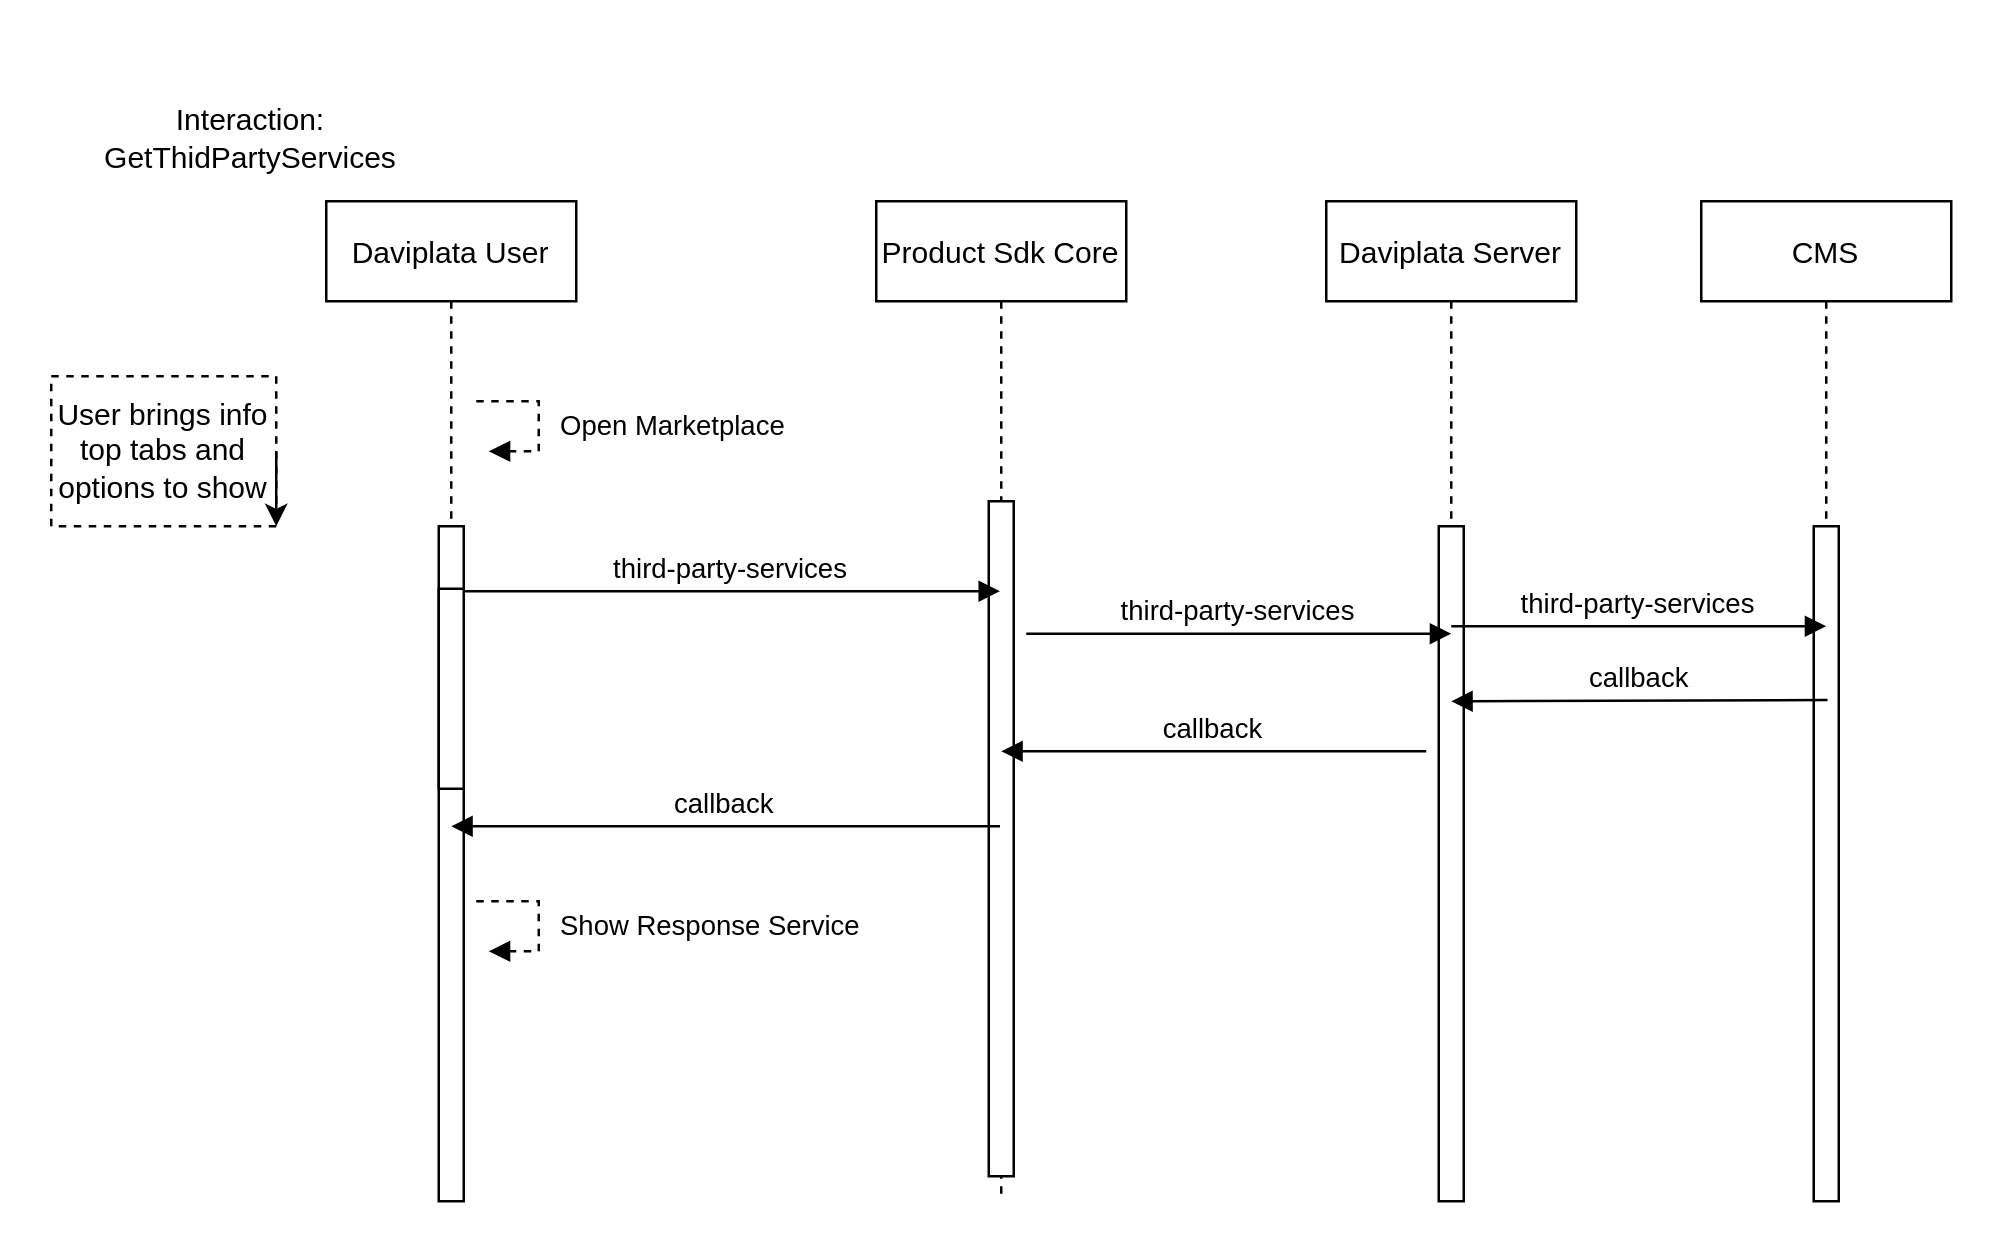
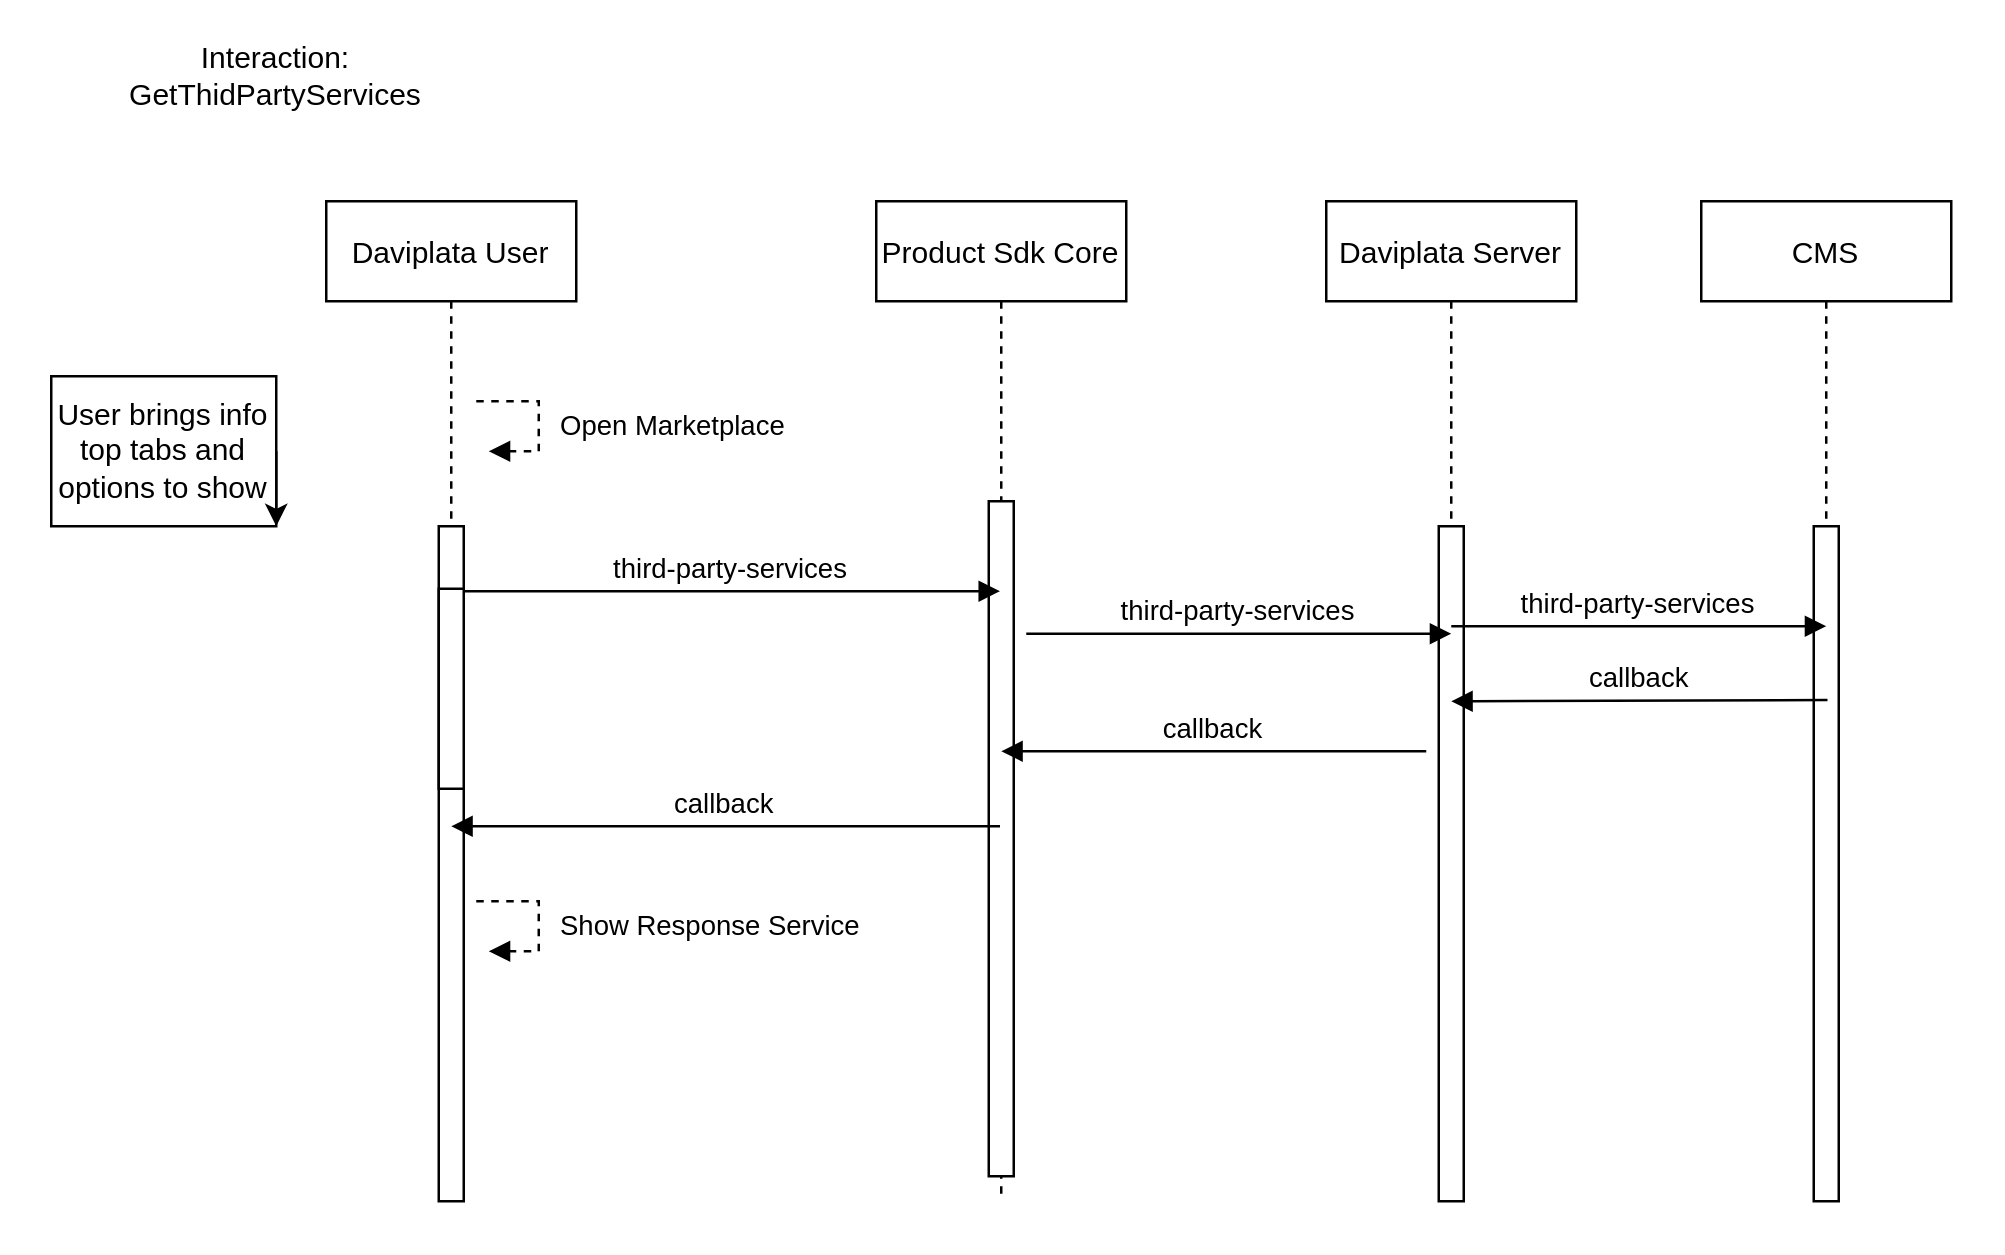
(251, 139) -> (276, 76)
(164, 451) -> (164, 451)
